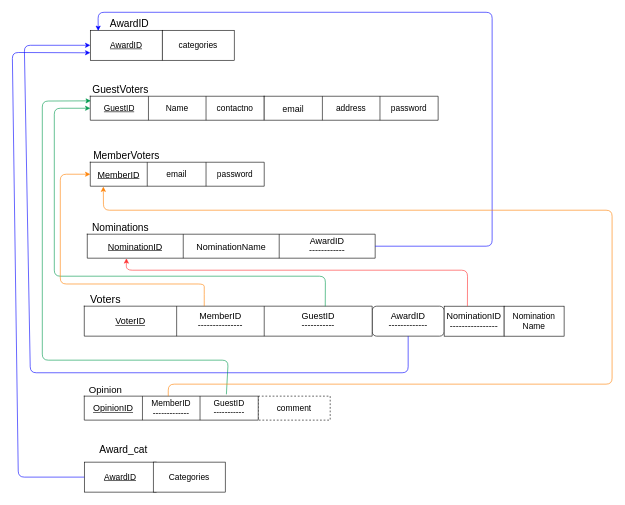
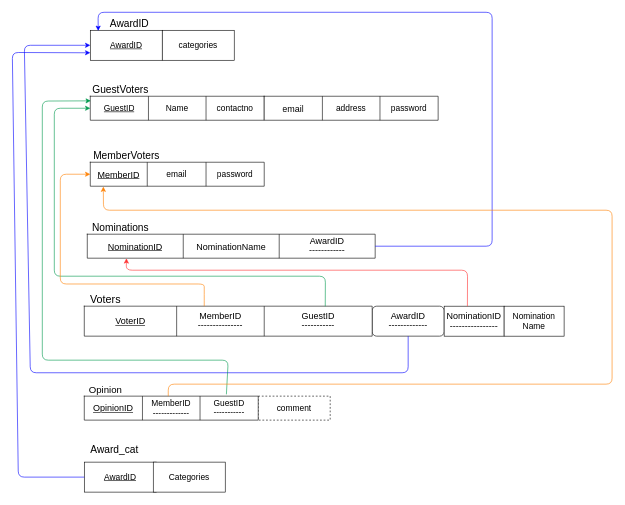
(123, 450) -> (114, 450)
